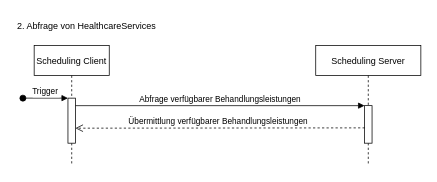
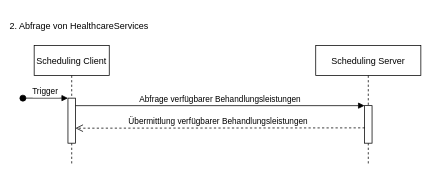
(87, 27) -> (79, 27)
